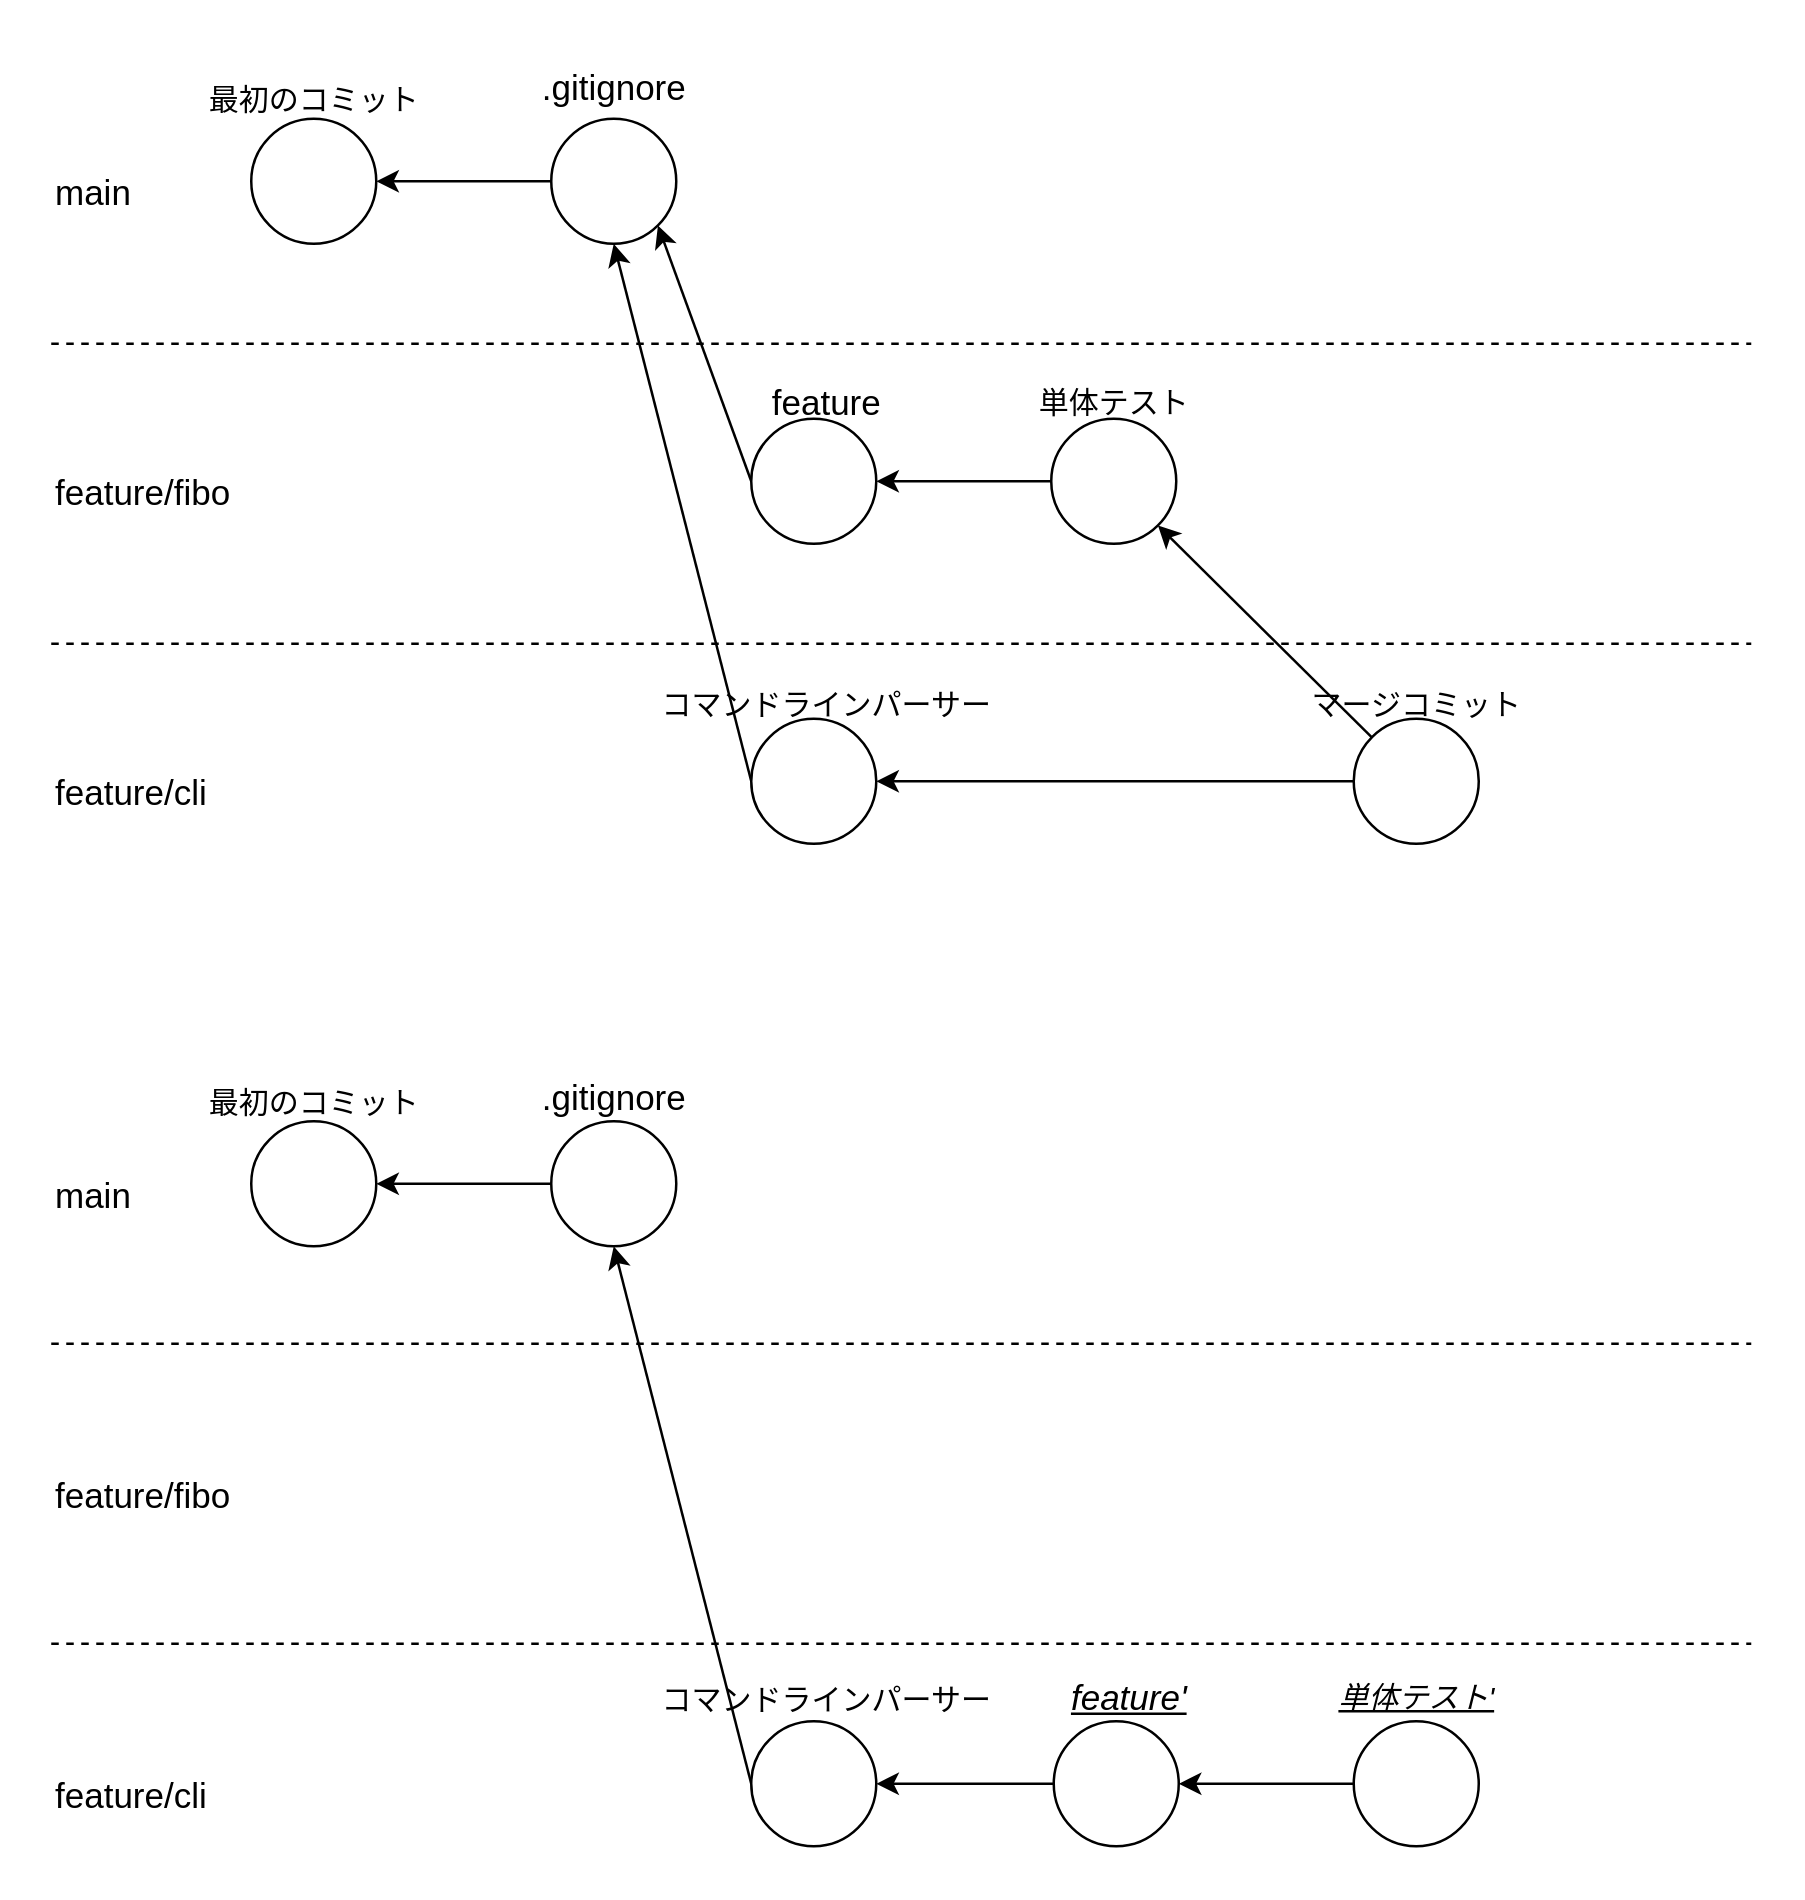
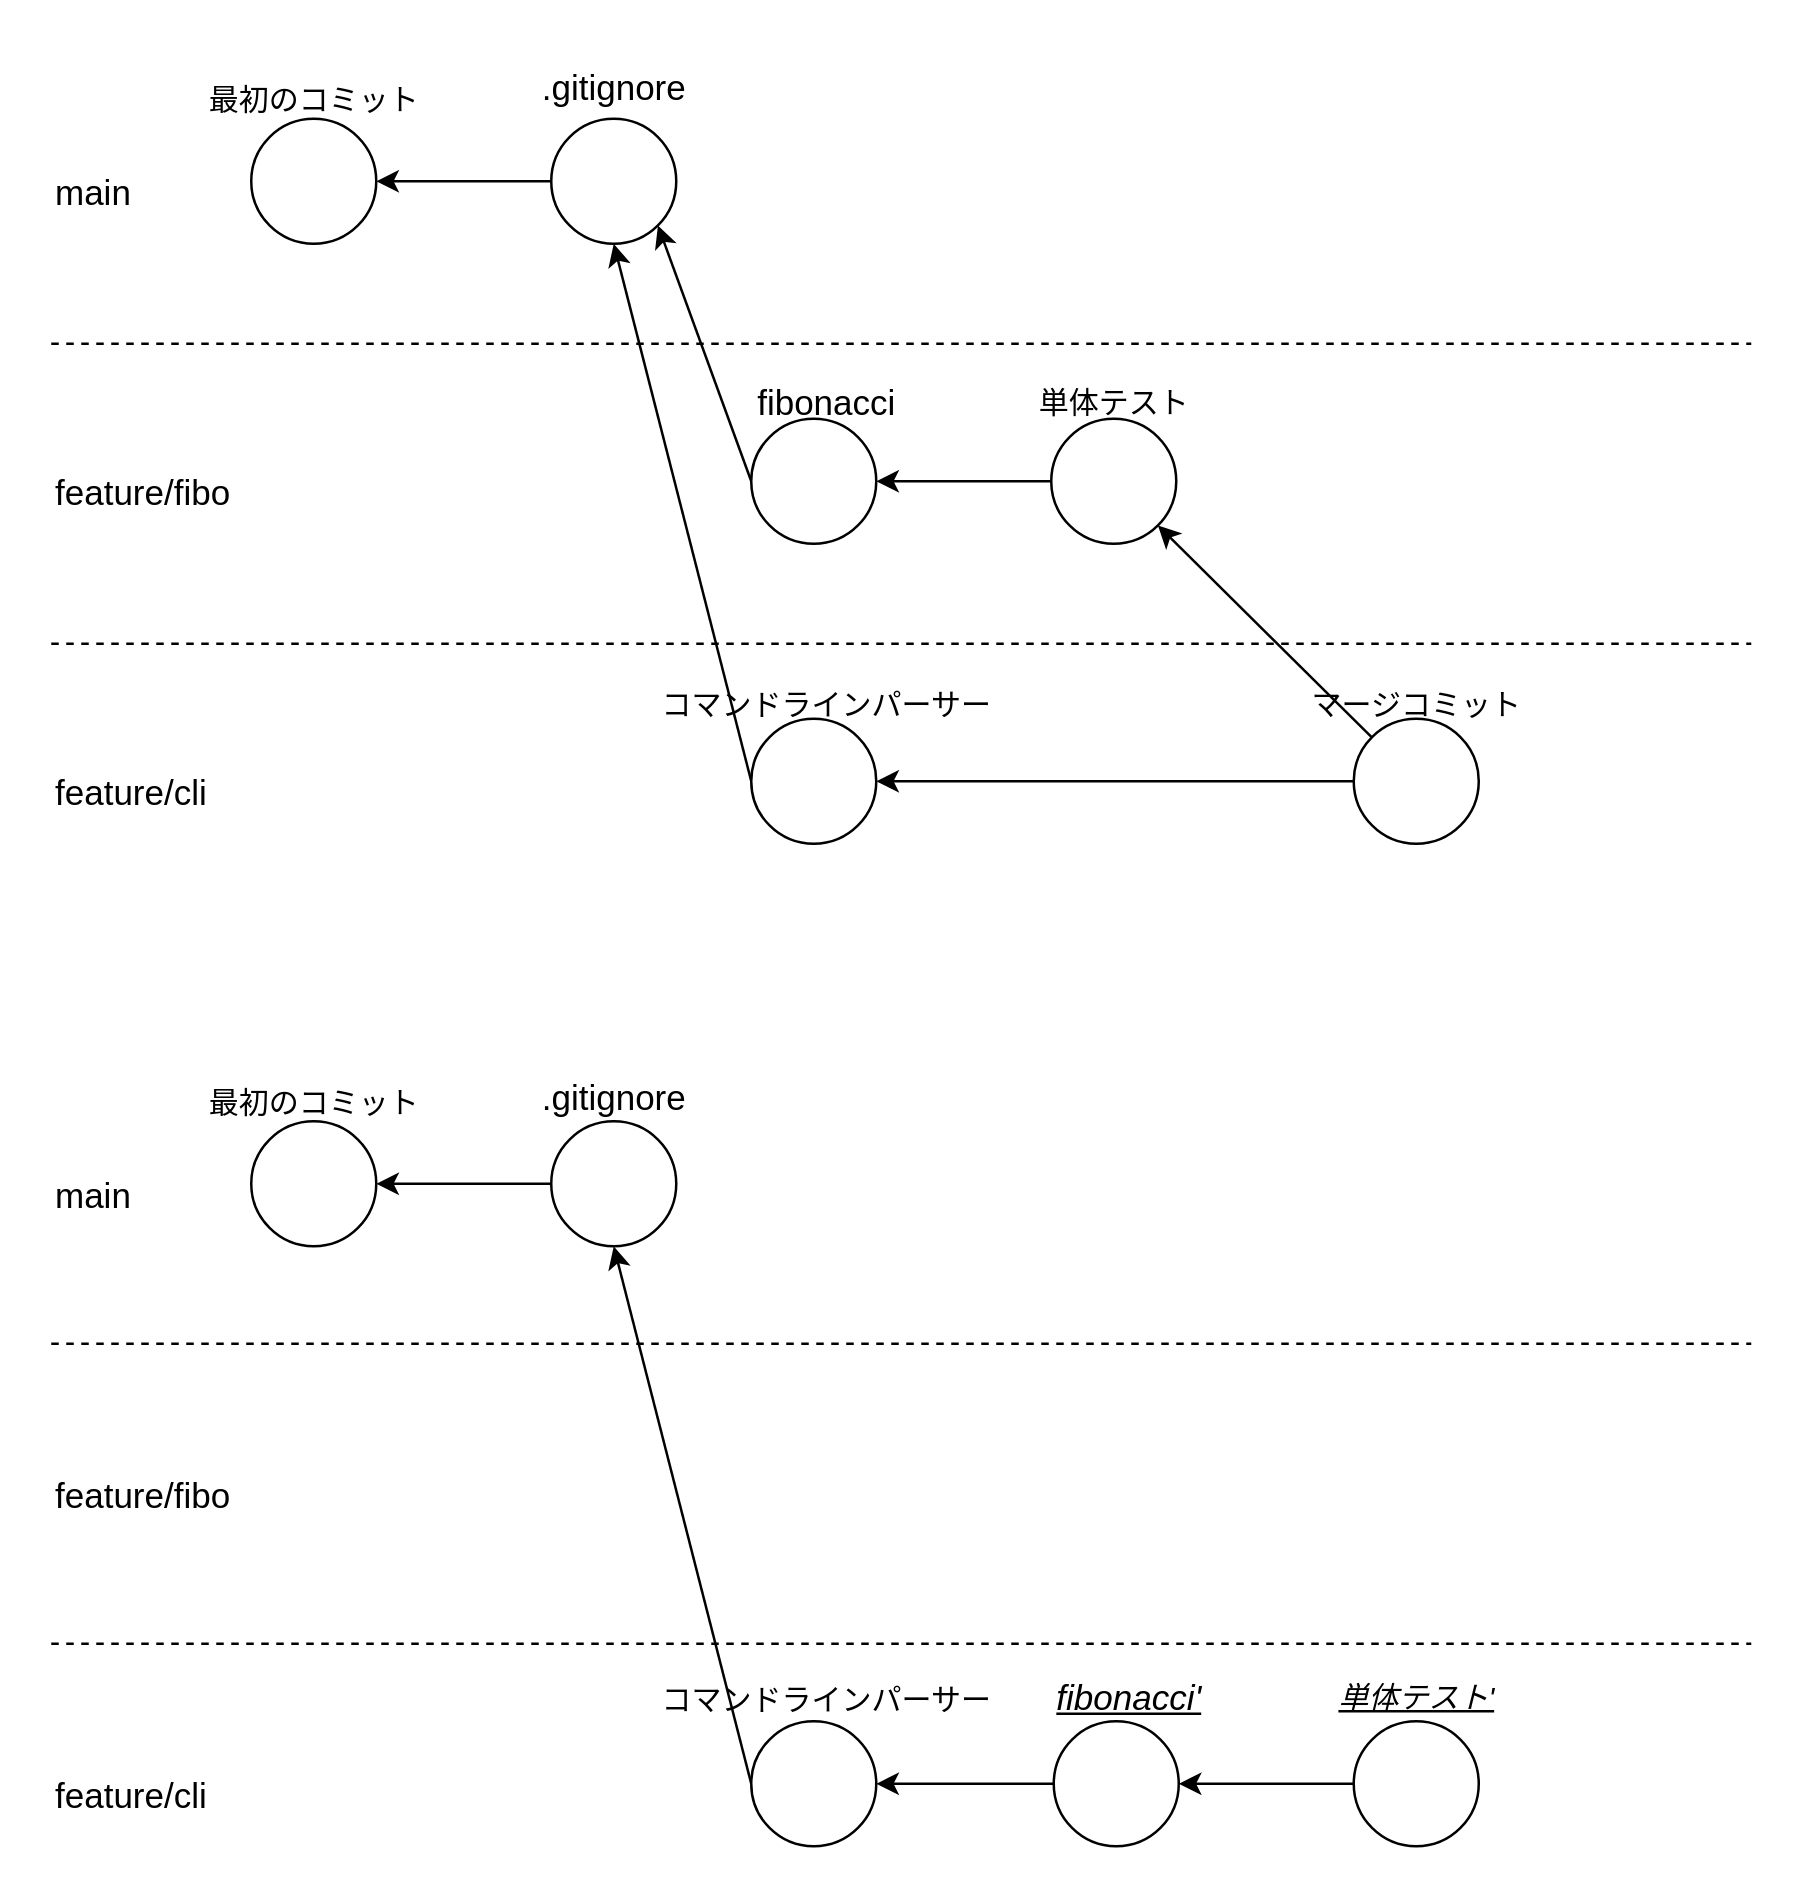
(828, 404) -> (828, 404)
(1130, 1699) -> (1130, 1699)
